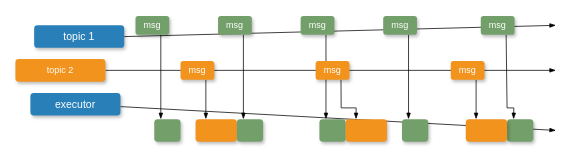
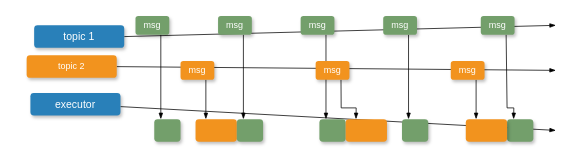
(60, 70) -> (72, 66)
